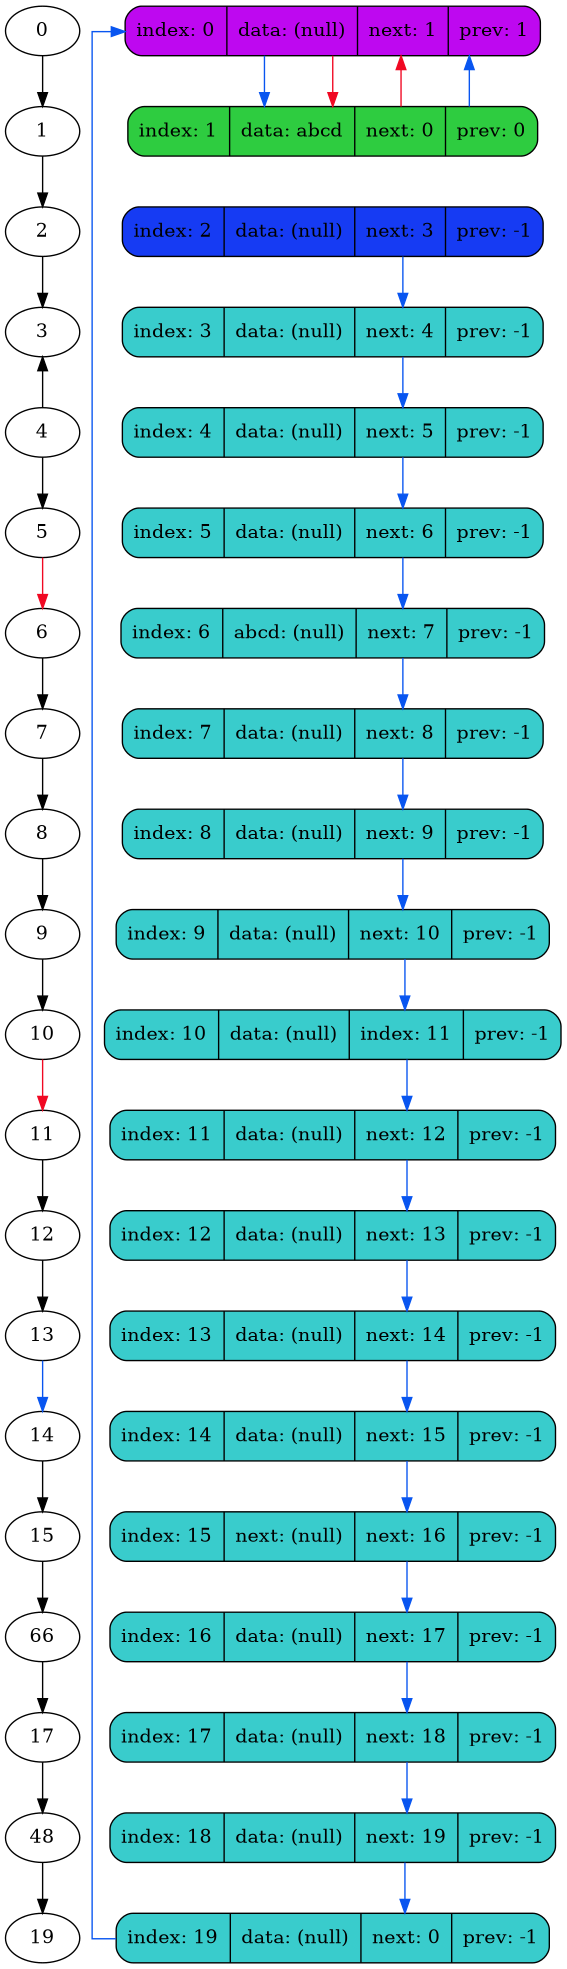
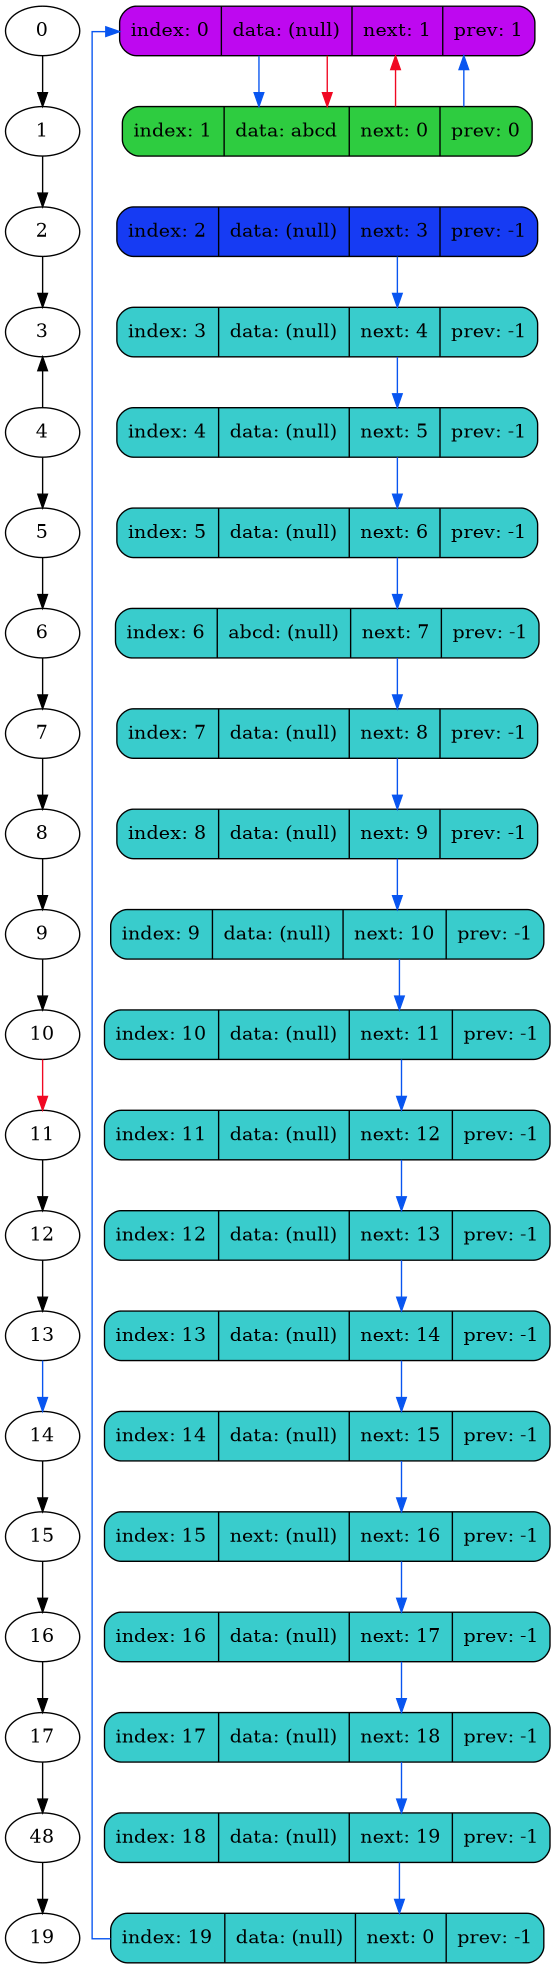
(43, 576) -> (43, 576)
(406, 1034) -> (401, 1034)
(43, 1637) -> (43, 1637)
